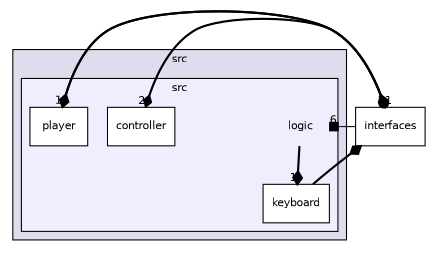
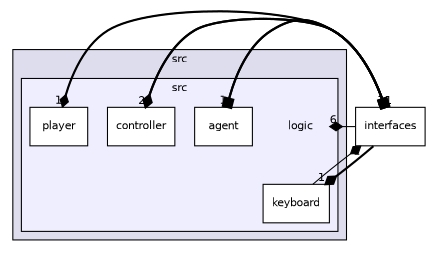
(217, 11) -> (217, 11)
(229, 12) -> (229, 12)
(271, 19) -> (271, 19)
none -> (224, 127)
(348, 127) -> (348, 127)
(299, 159) -> (355, 162)
(331, 169) -> (331, 169)
